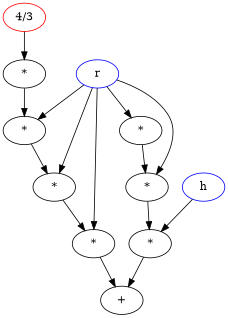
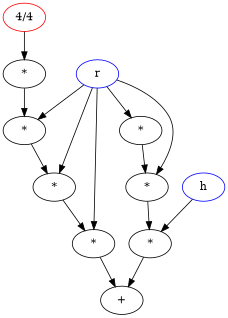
(24, 17) -> (24, 17)
